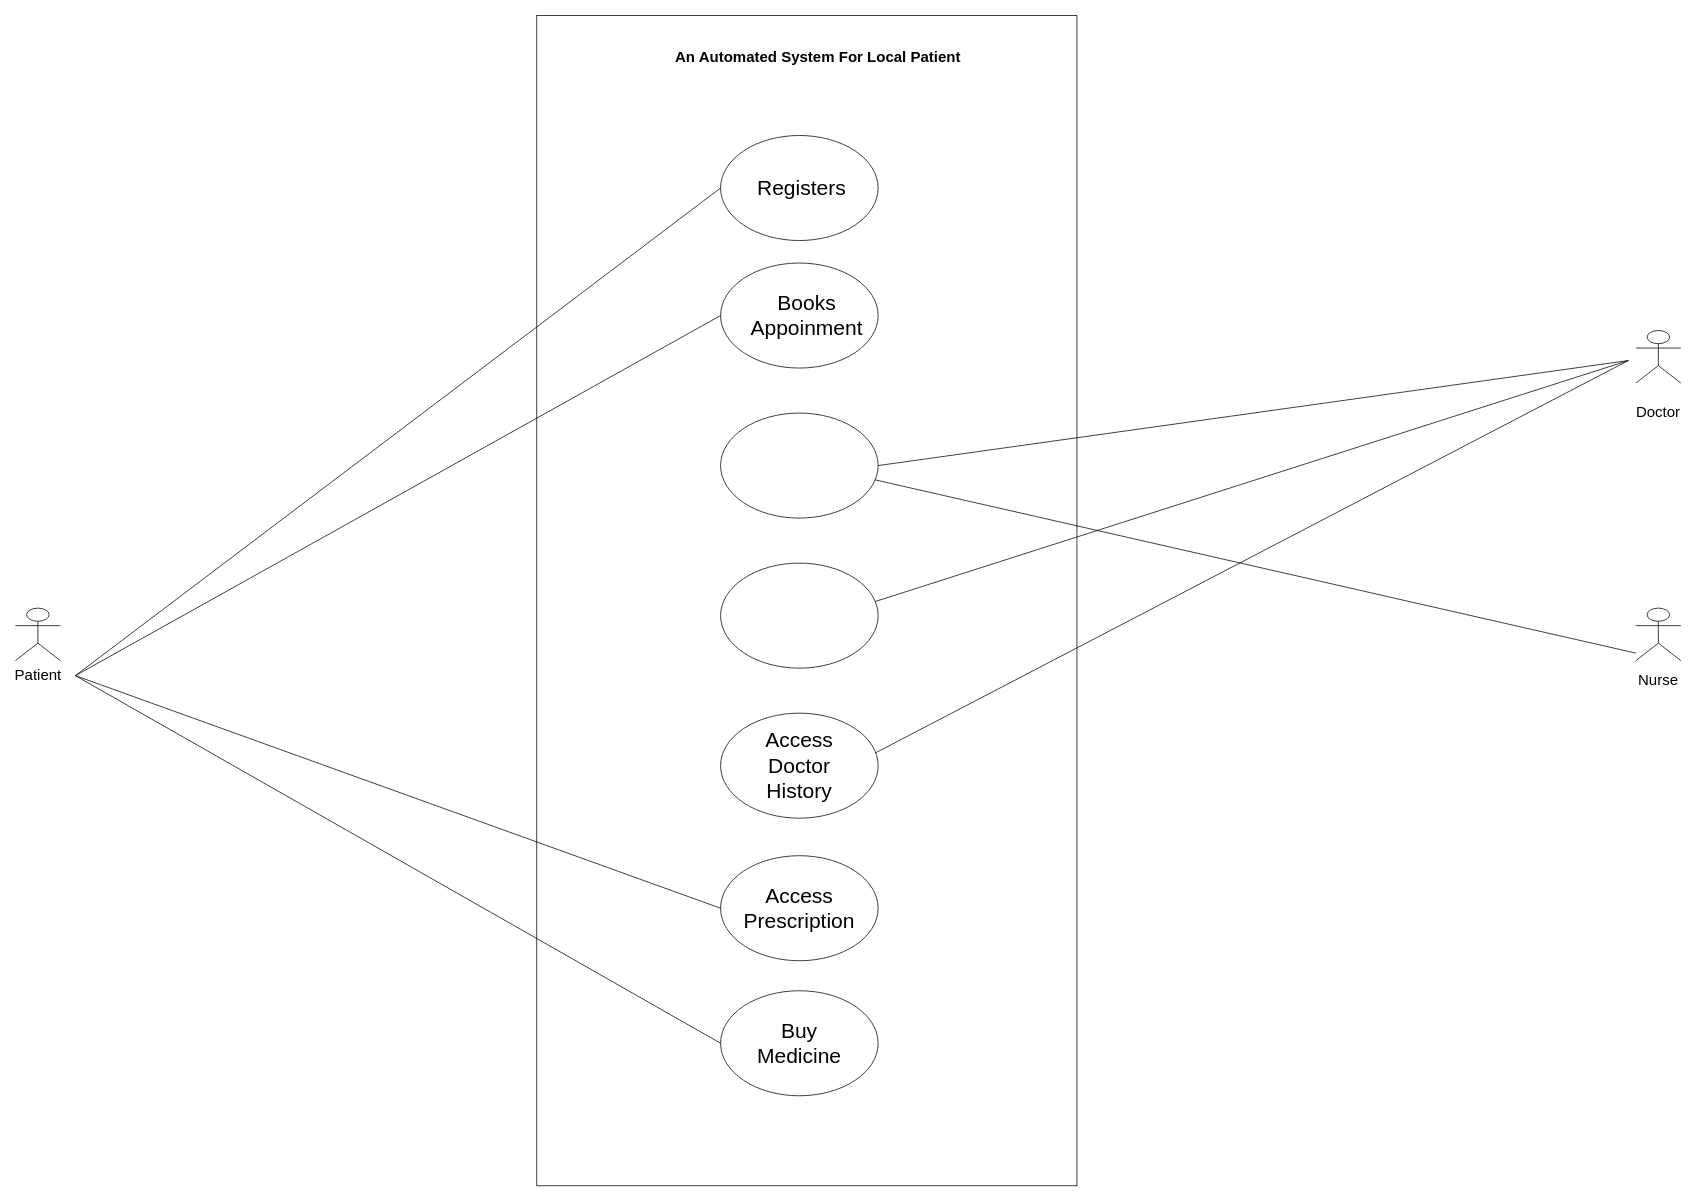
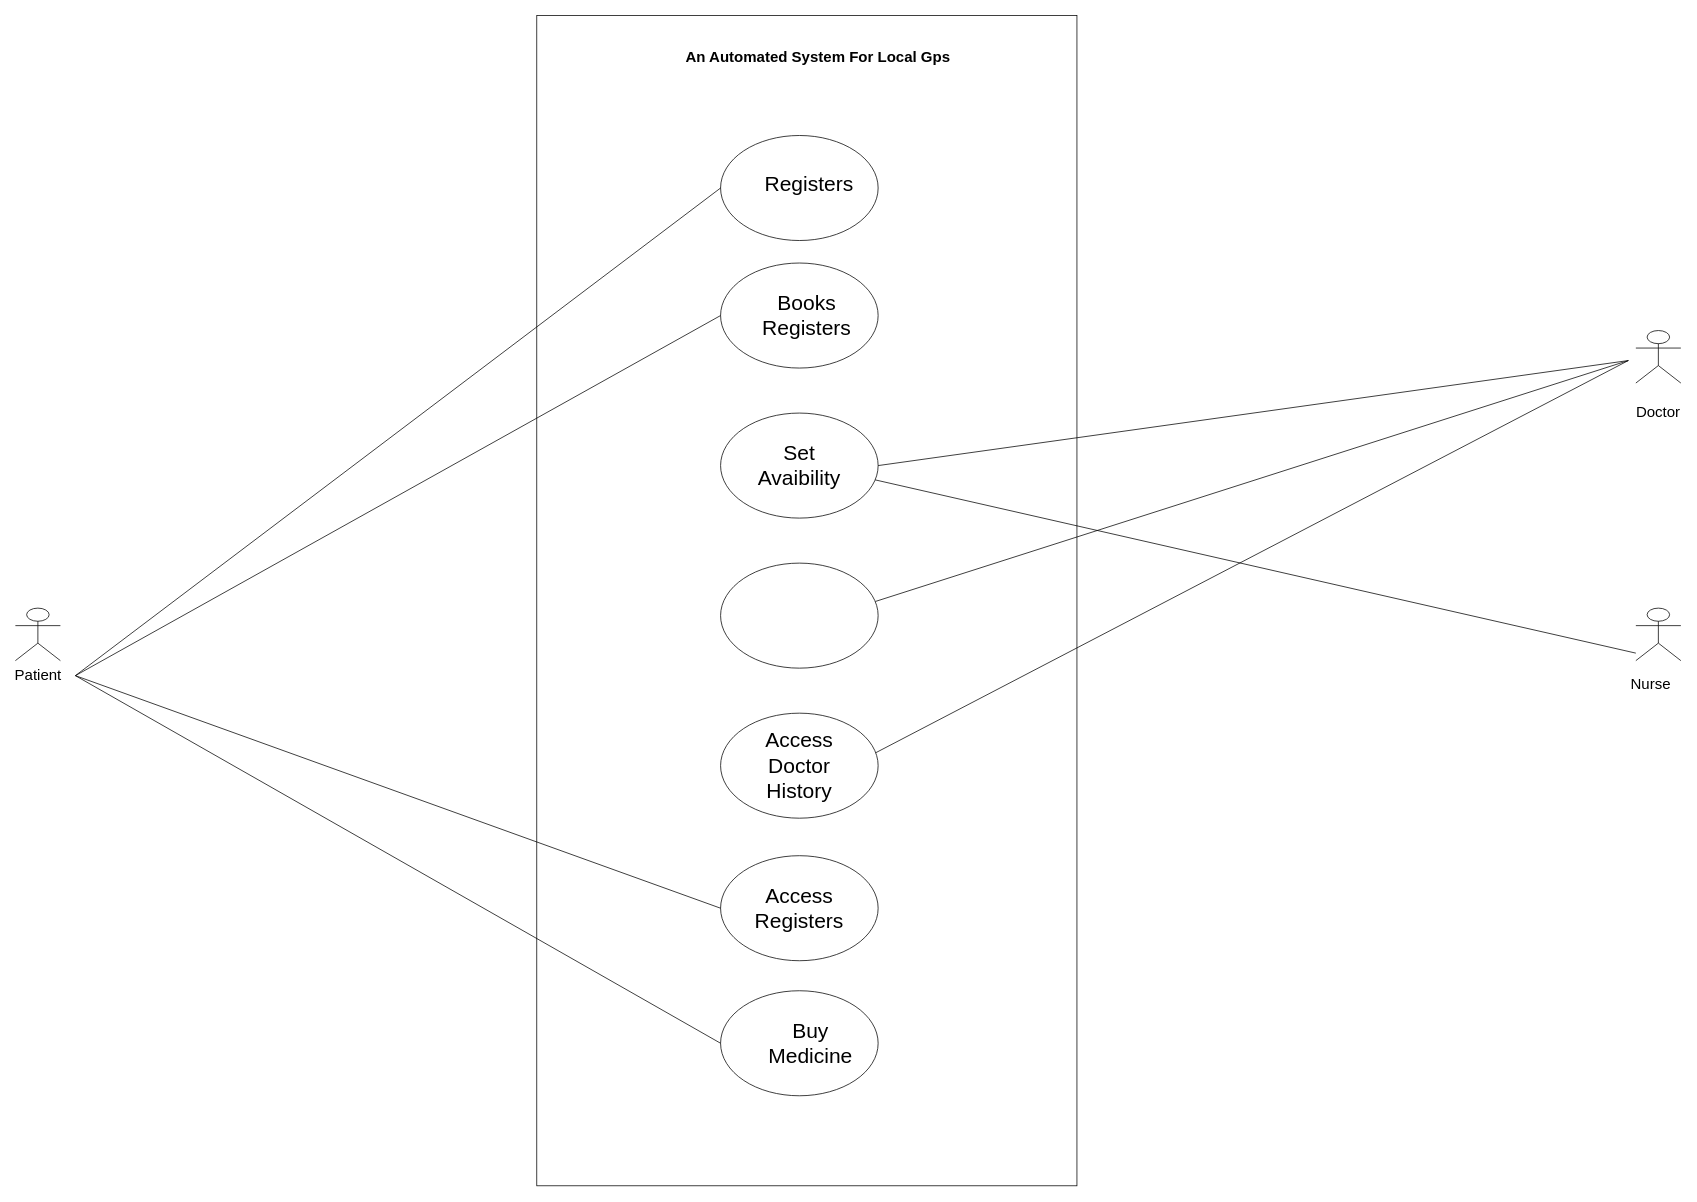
(818, 57) -> (818, 57)
(799, 188) -> (807, 184)
(807, 315) -> (807, 315)
none -> (799, 465)
(1658, 679) -> (1650, 683)
(799, 908) -> (799, 908)
(799, 1043) -> (810, 1043)
